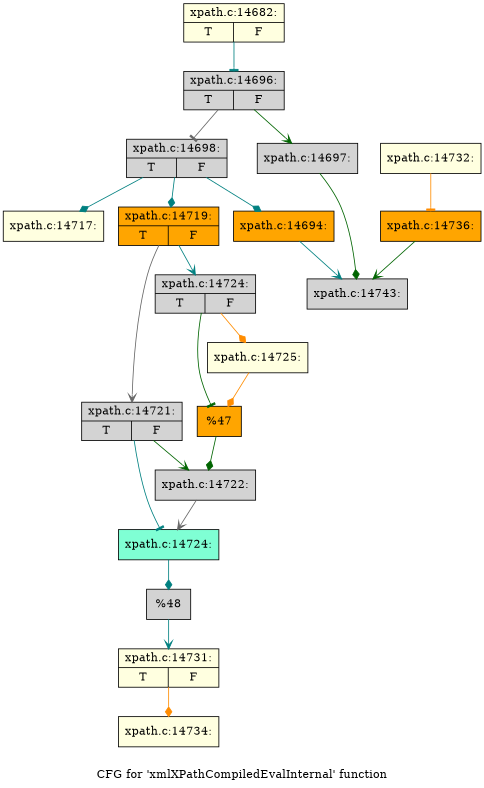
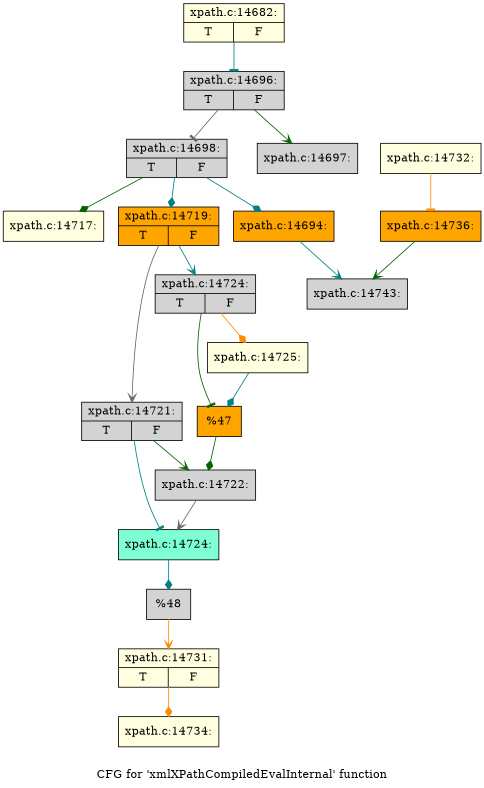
(116, 192) -> (116, 192)
(345, 218) -> none
(241, 385) -> (241, 385)
(169, 630) -> (169, 630)
